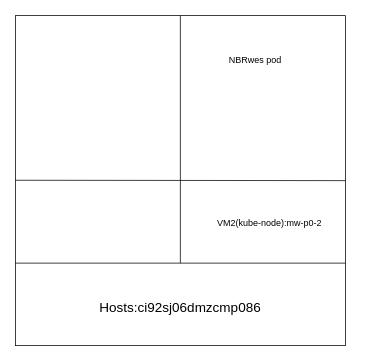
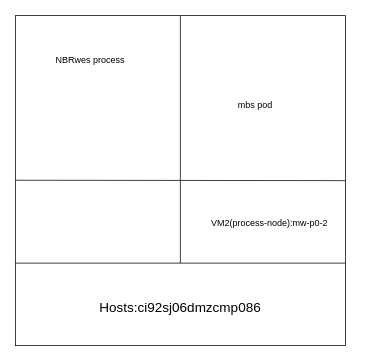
none -> (90, 60)
(255, 60) -> none
none -> (255, 105)
(270, 222) -> (270, 222)
